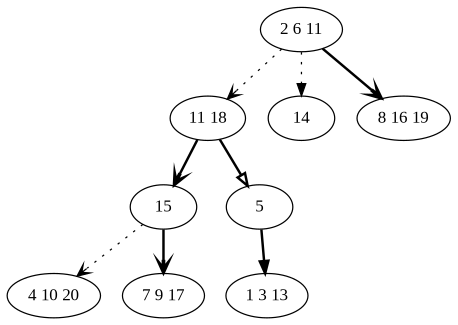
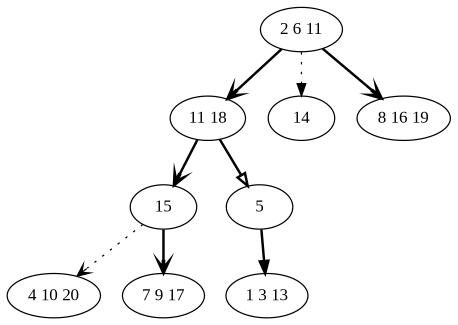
(259, 70) -> (259, 70)
